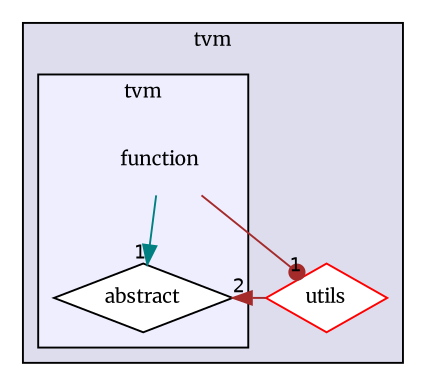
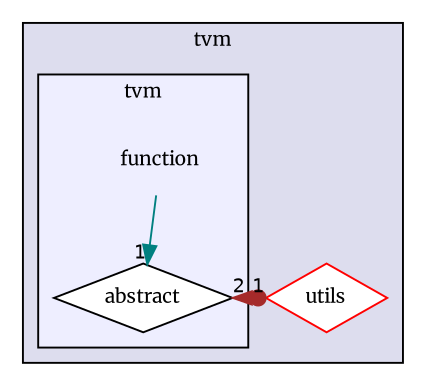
(235, 222) -> (242, 298)
